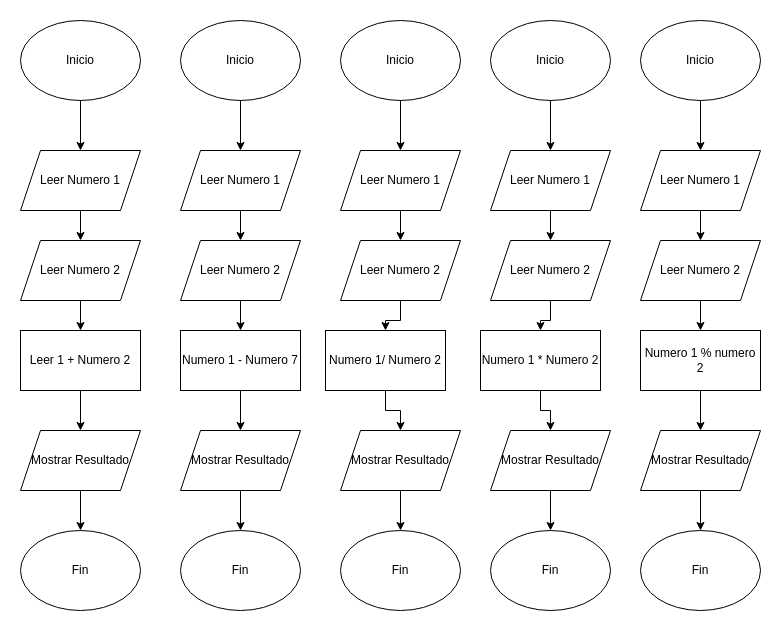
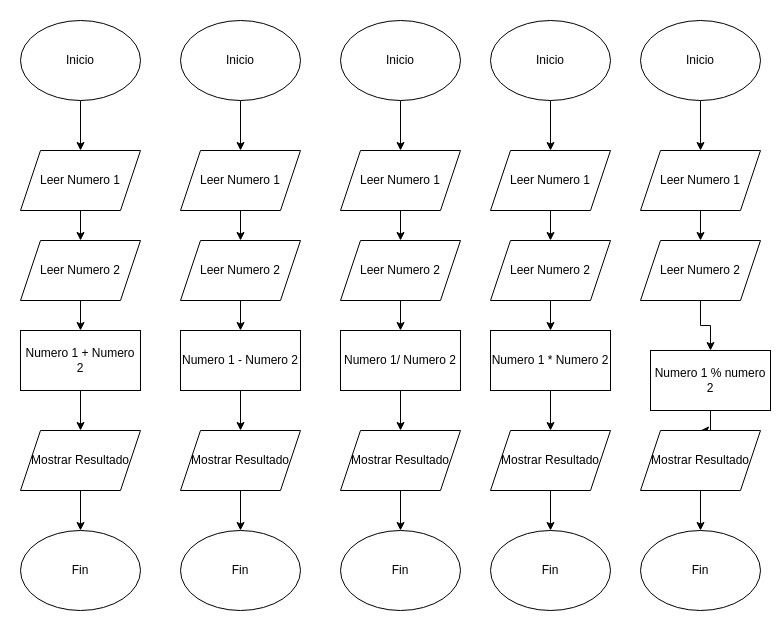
(81, 361) -> (81, 361)
(241, 361) -> (241, 361)
(386, 361) -> (401, 361)
(541, 361) -> (551, 361)
(701, 361) -> (711, 381)
